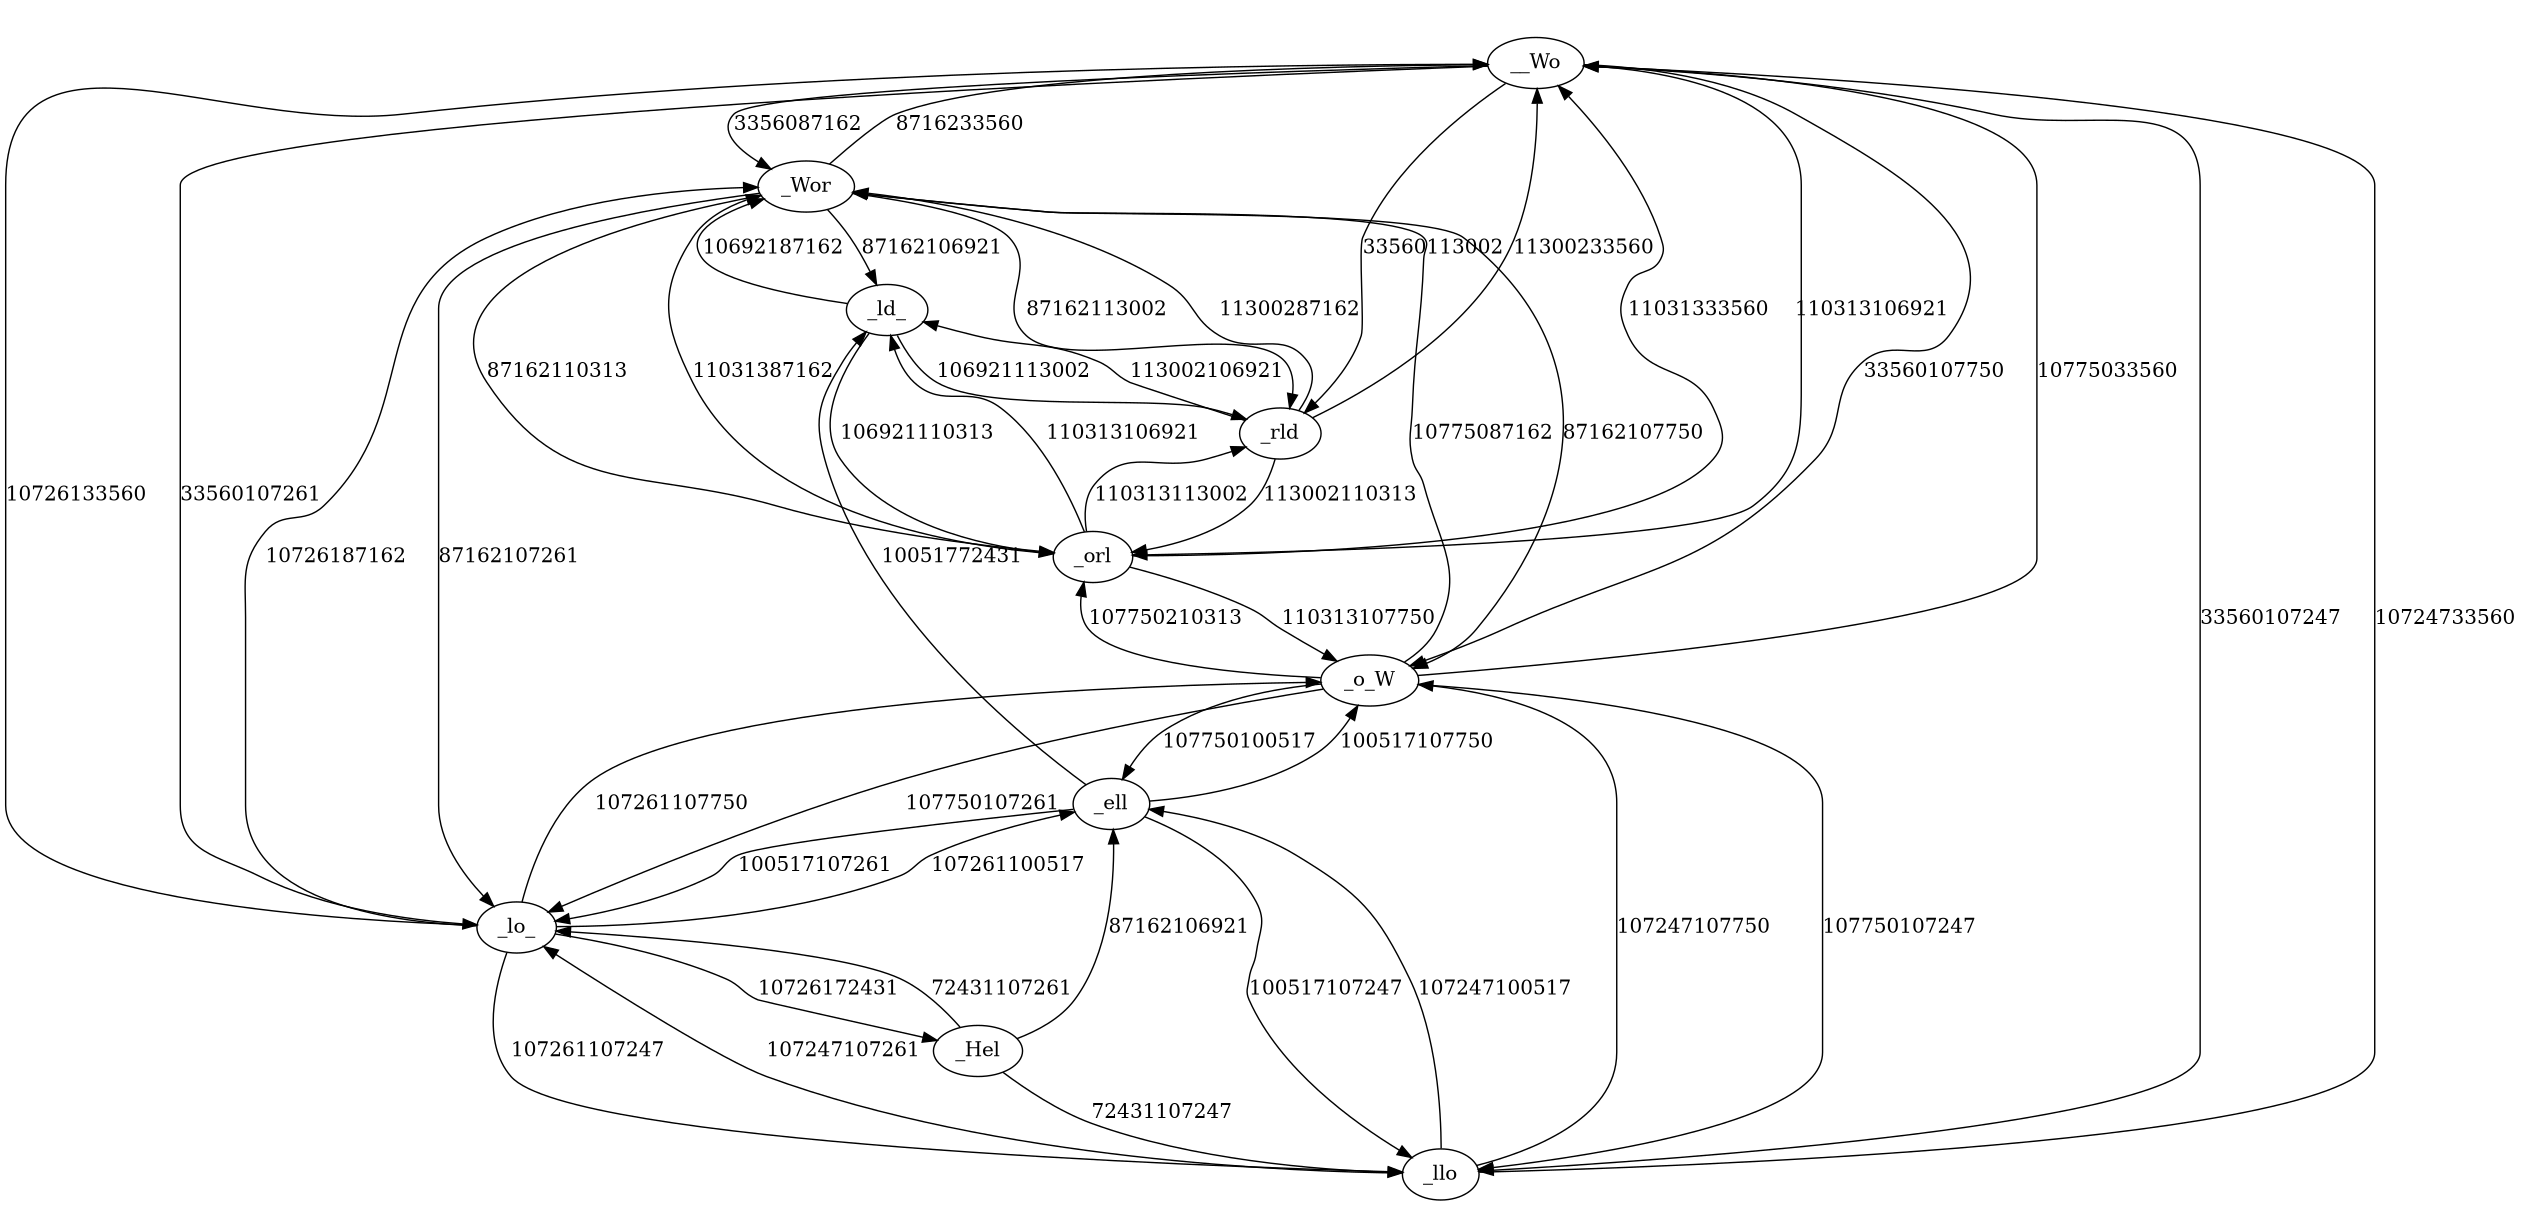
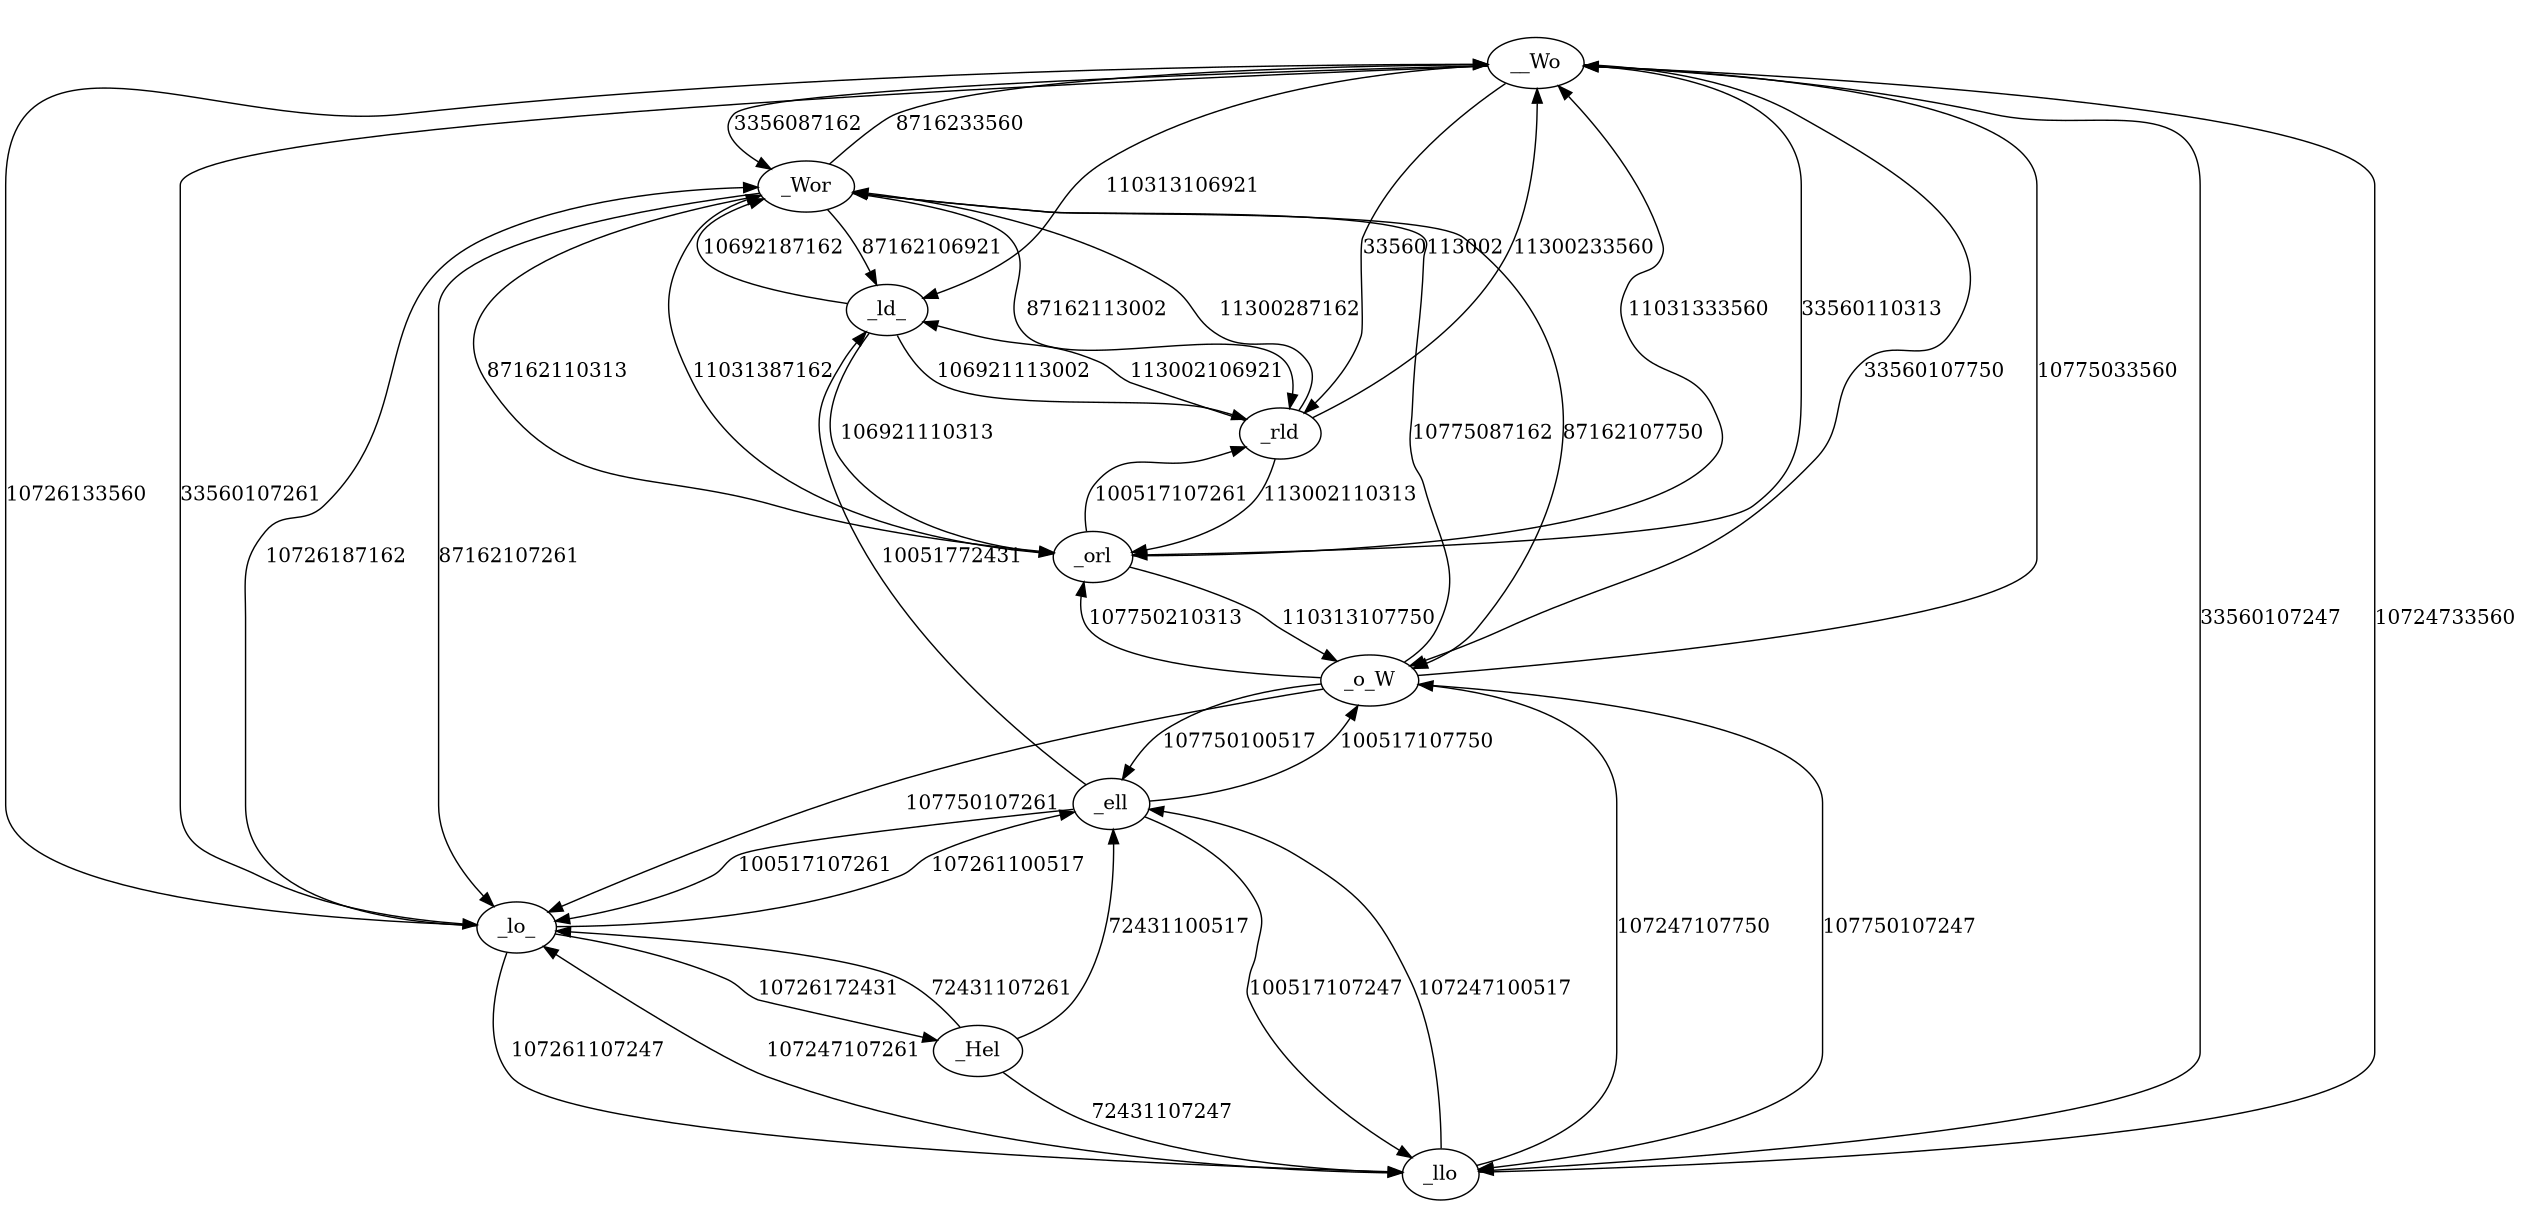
(1872, 310) -> (1872, 310)
(1008, 415) -> (1186, 123)
(1172, 495) -> (1172, 495)
(872, 709) -> none
(1180, 927) -> (1180, 927)
